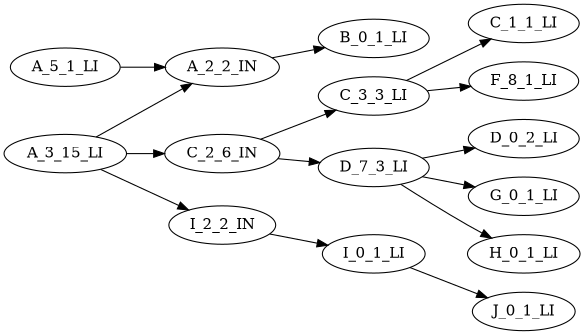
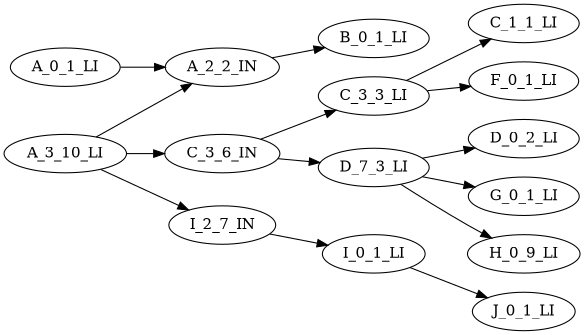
(65, 67) -> (65, 67)
(524, 81) -> (524, 81)
(65, 154) -> (65, 154)
(222, 154) -> (222, 154)
(222, 225) -> (222, 225)
(524, 254) -> (524, 254)
